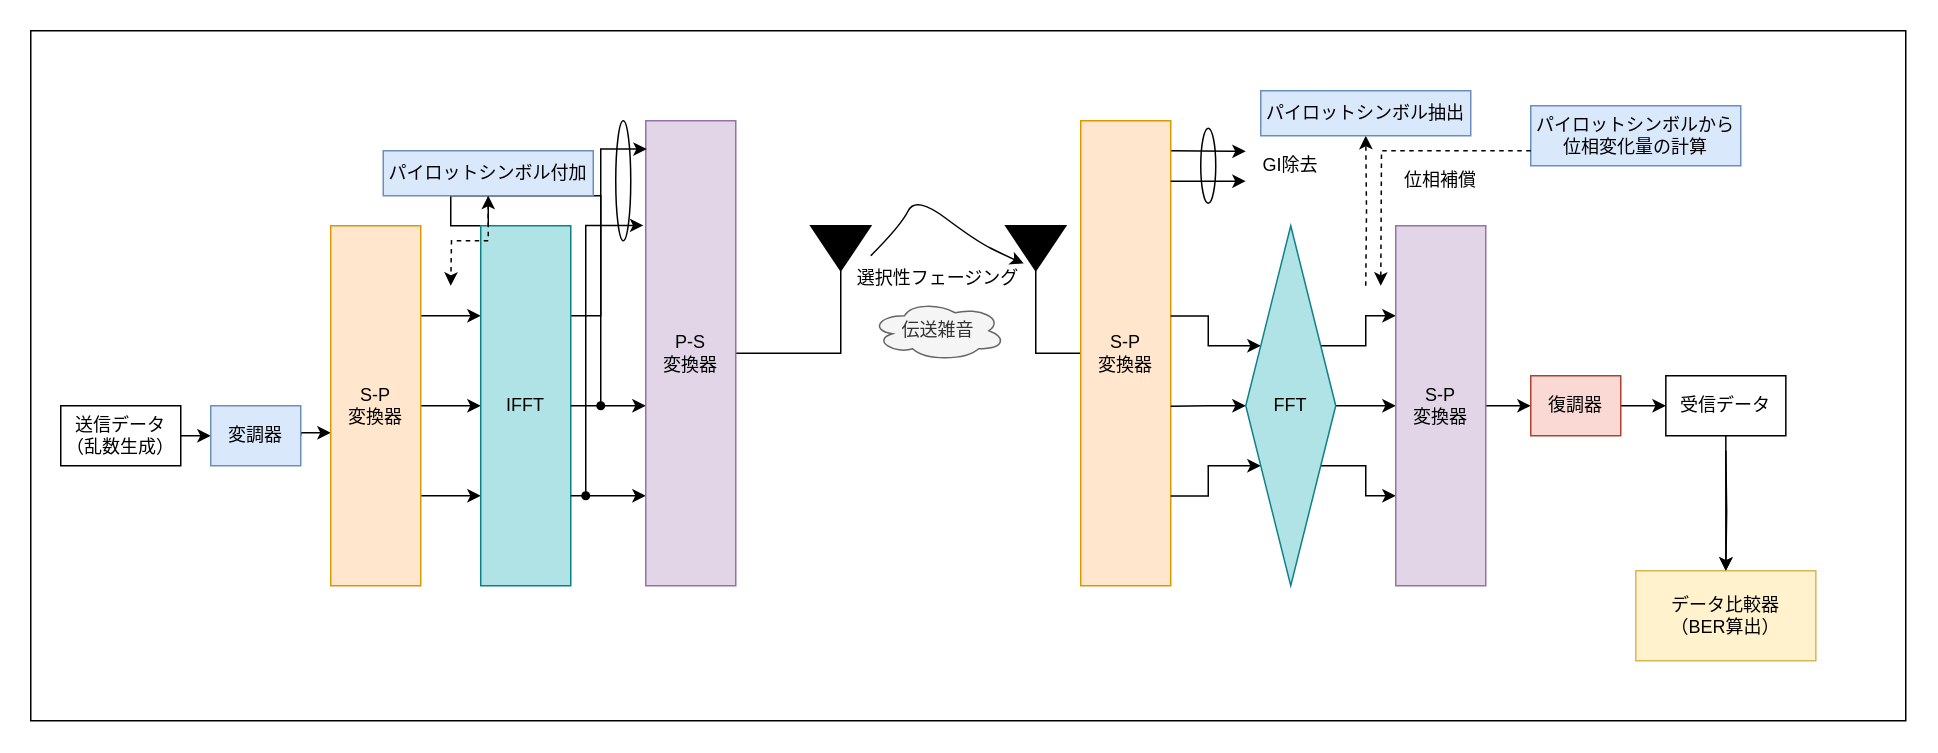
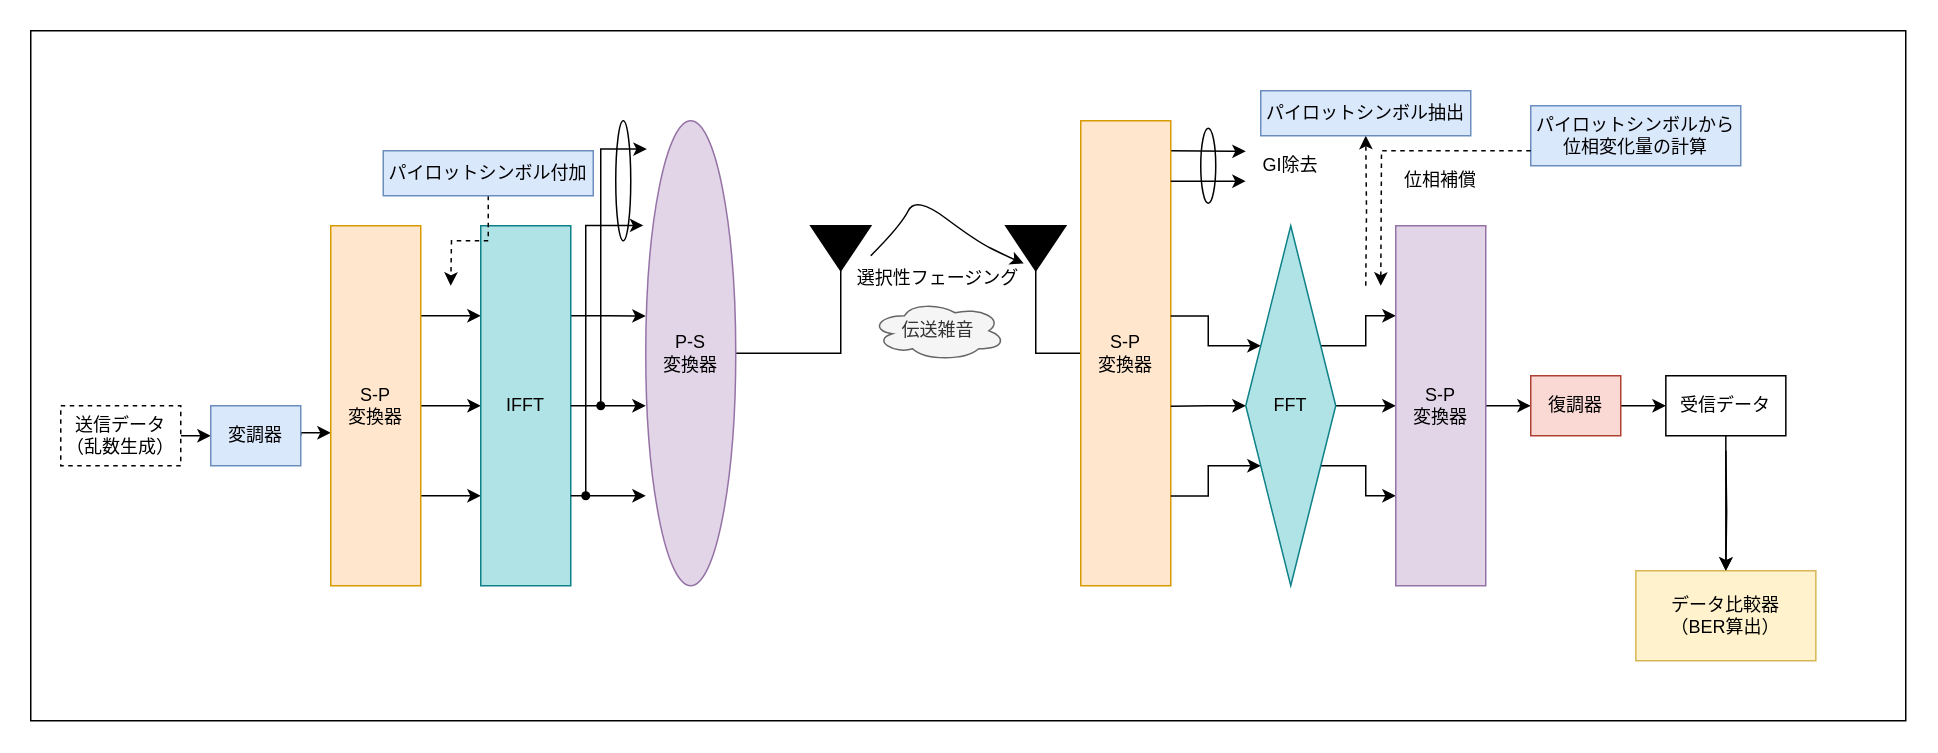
(451, 225) -> (619, 316)
(691, 353) -> (691, 353)
(121, 436) -> (121, 436)
